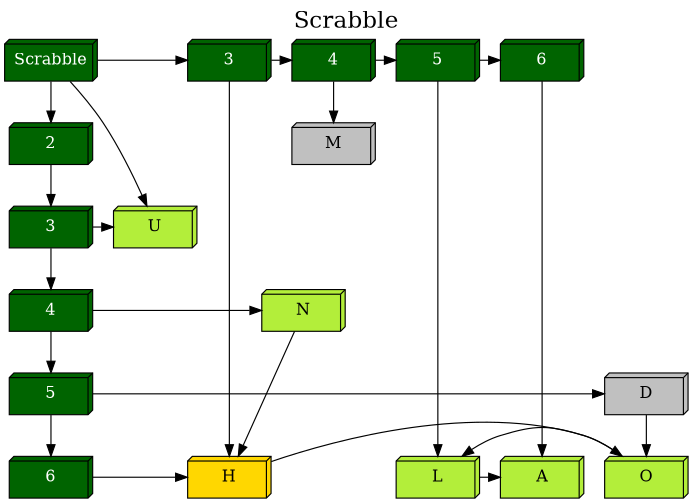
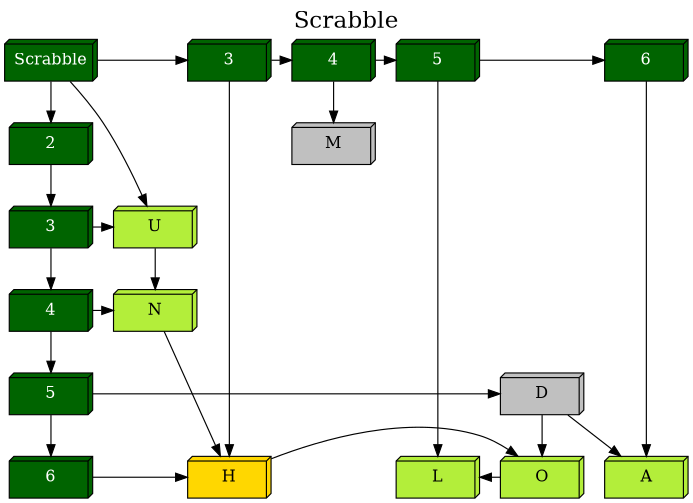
none -> (155, 263)
(484, 477) -> (590, 432)
